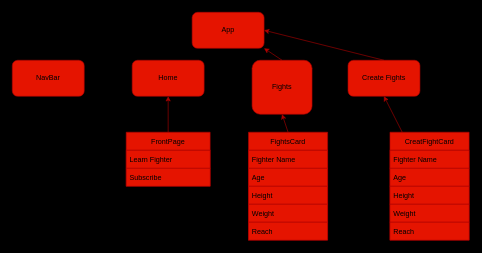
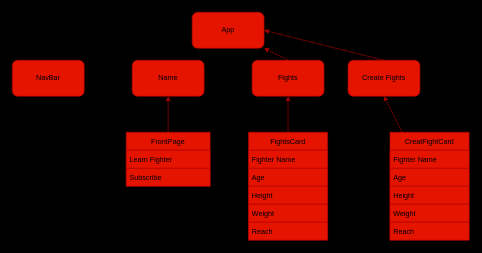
(168, 78) -> (168, 78)
(282, 87) -> (288, 78)
